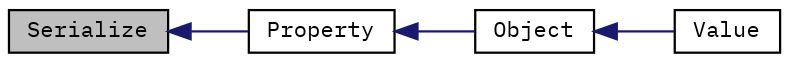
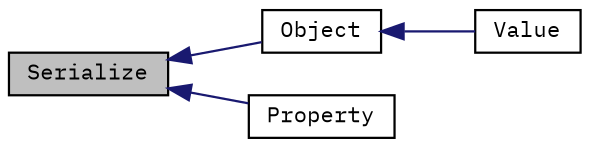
(446, 31) -> (226, 49)
